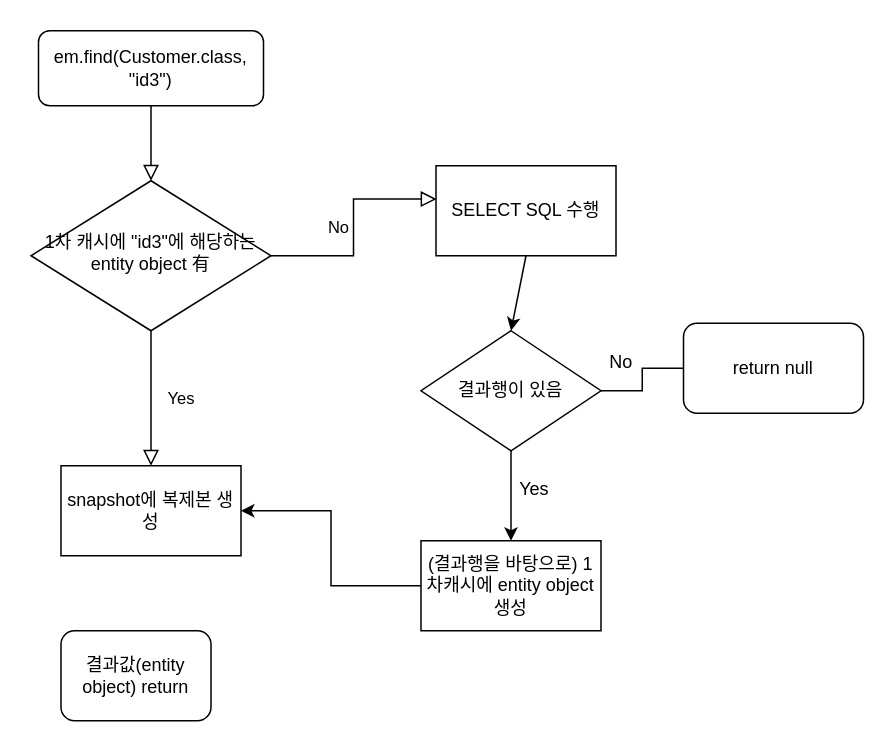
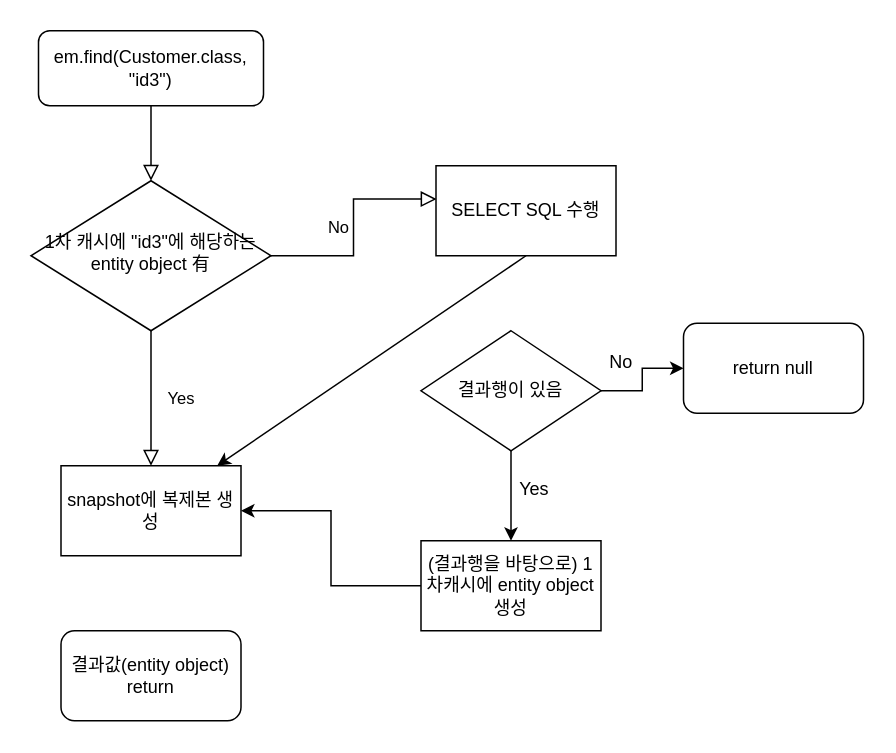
(519, 289) -> (376, 358)
(676, 368) -> (672, 368)
(136, 676) -> (151, 676)
